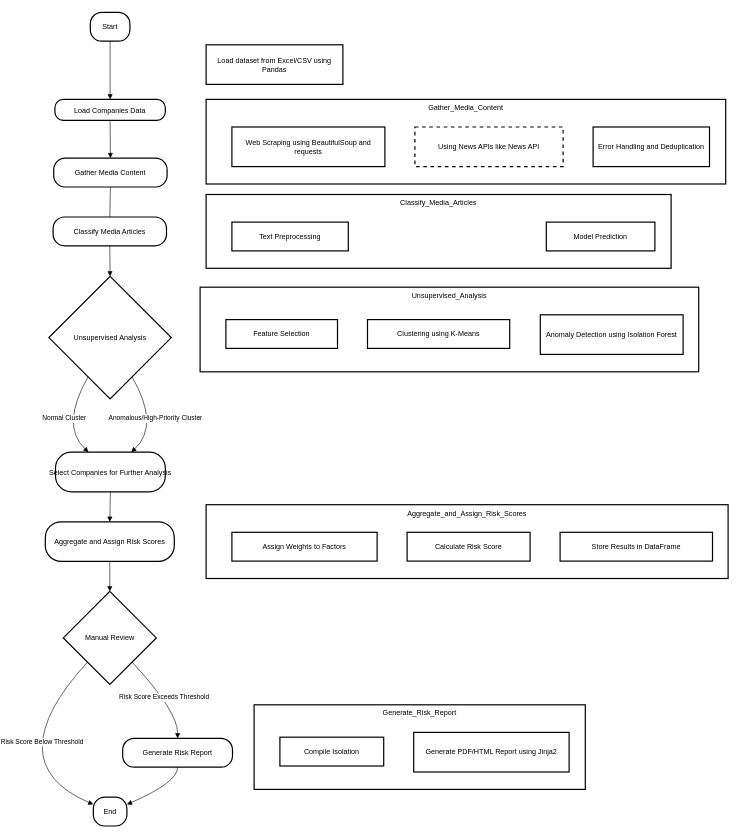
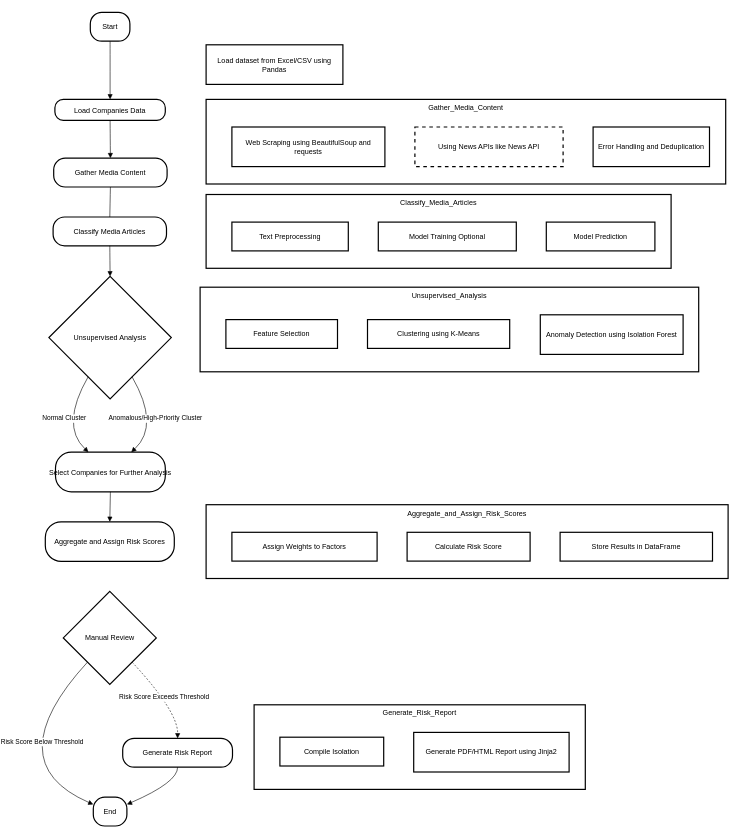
none -> (447, 236)
(110, 585) -> none
(145, 677) -> (145, 677)
